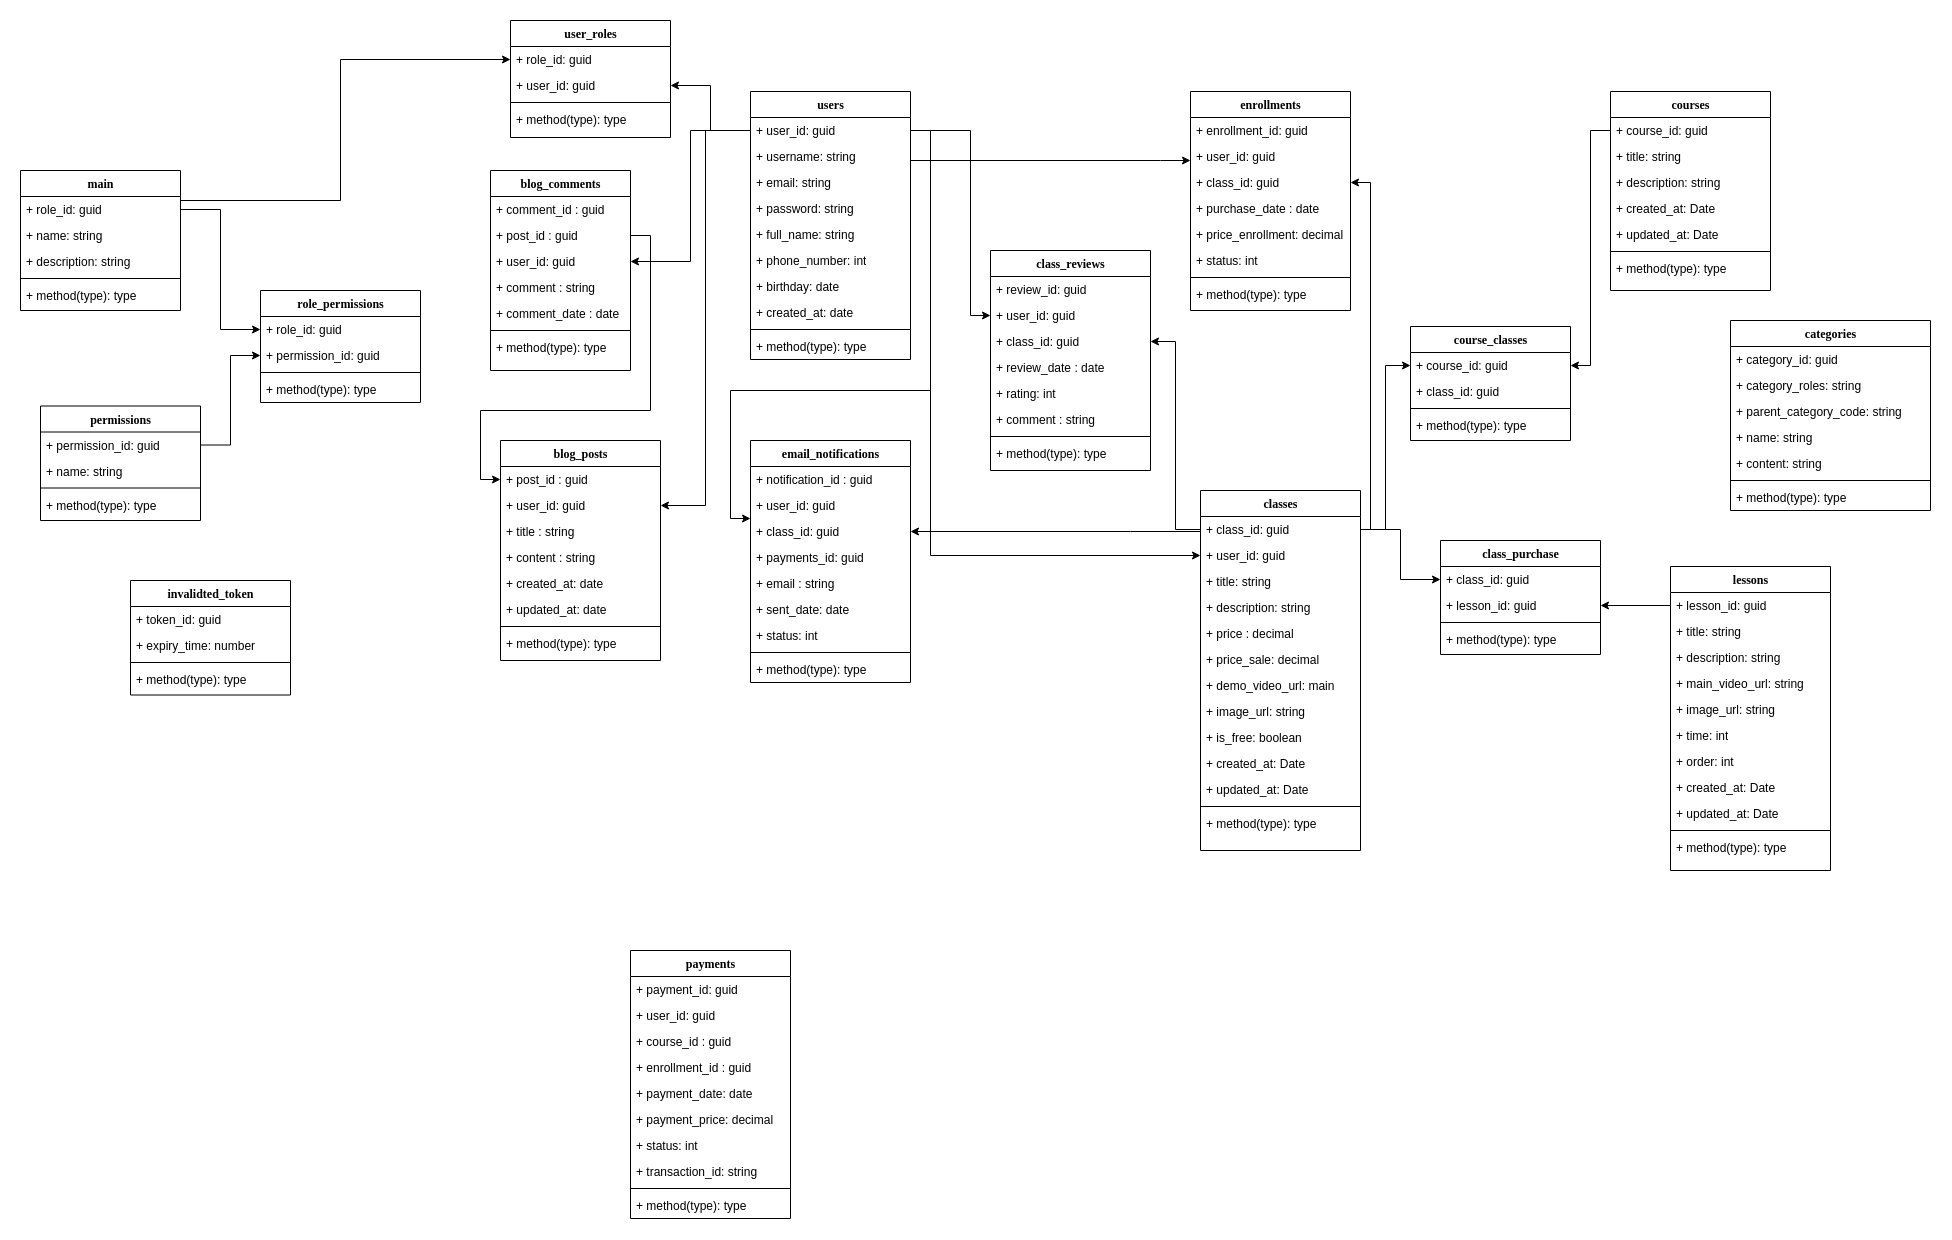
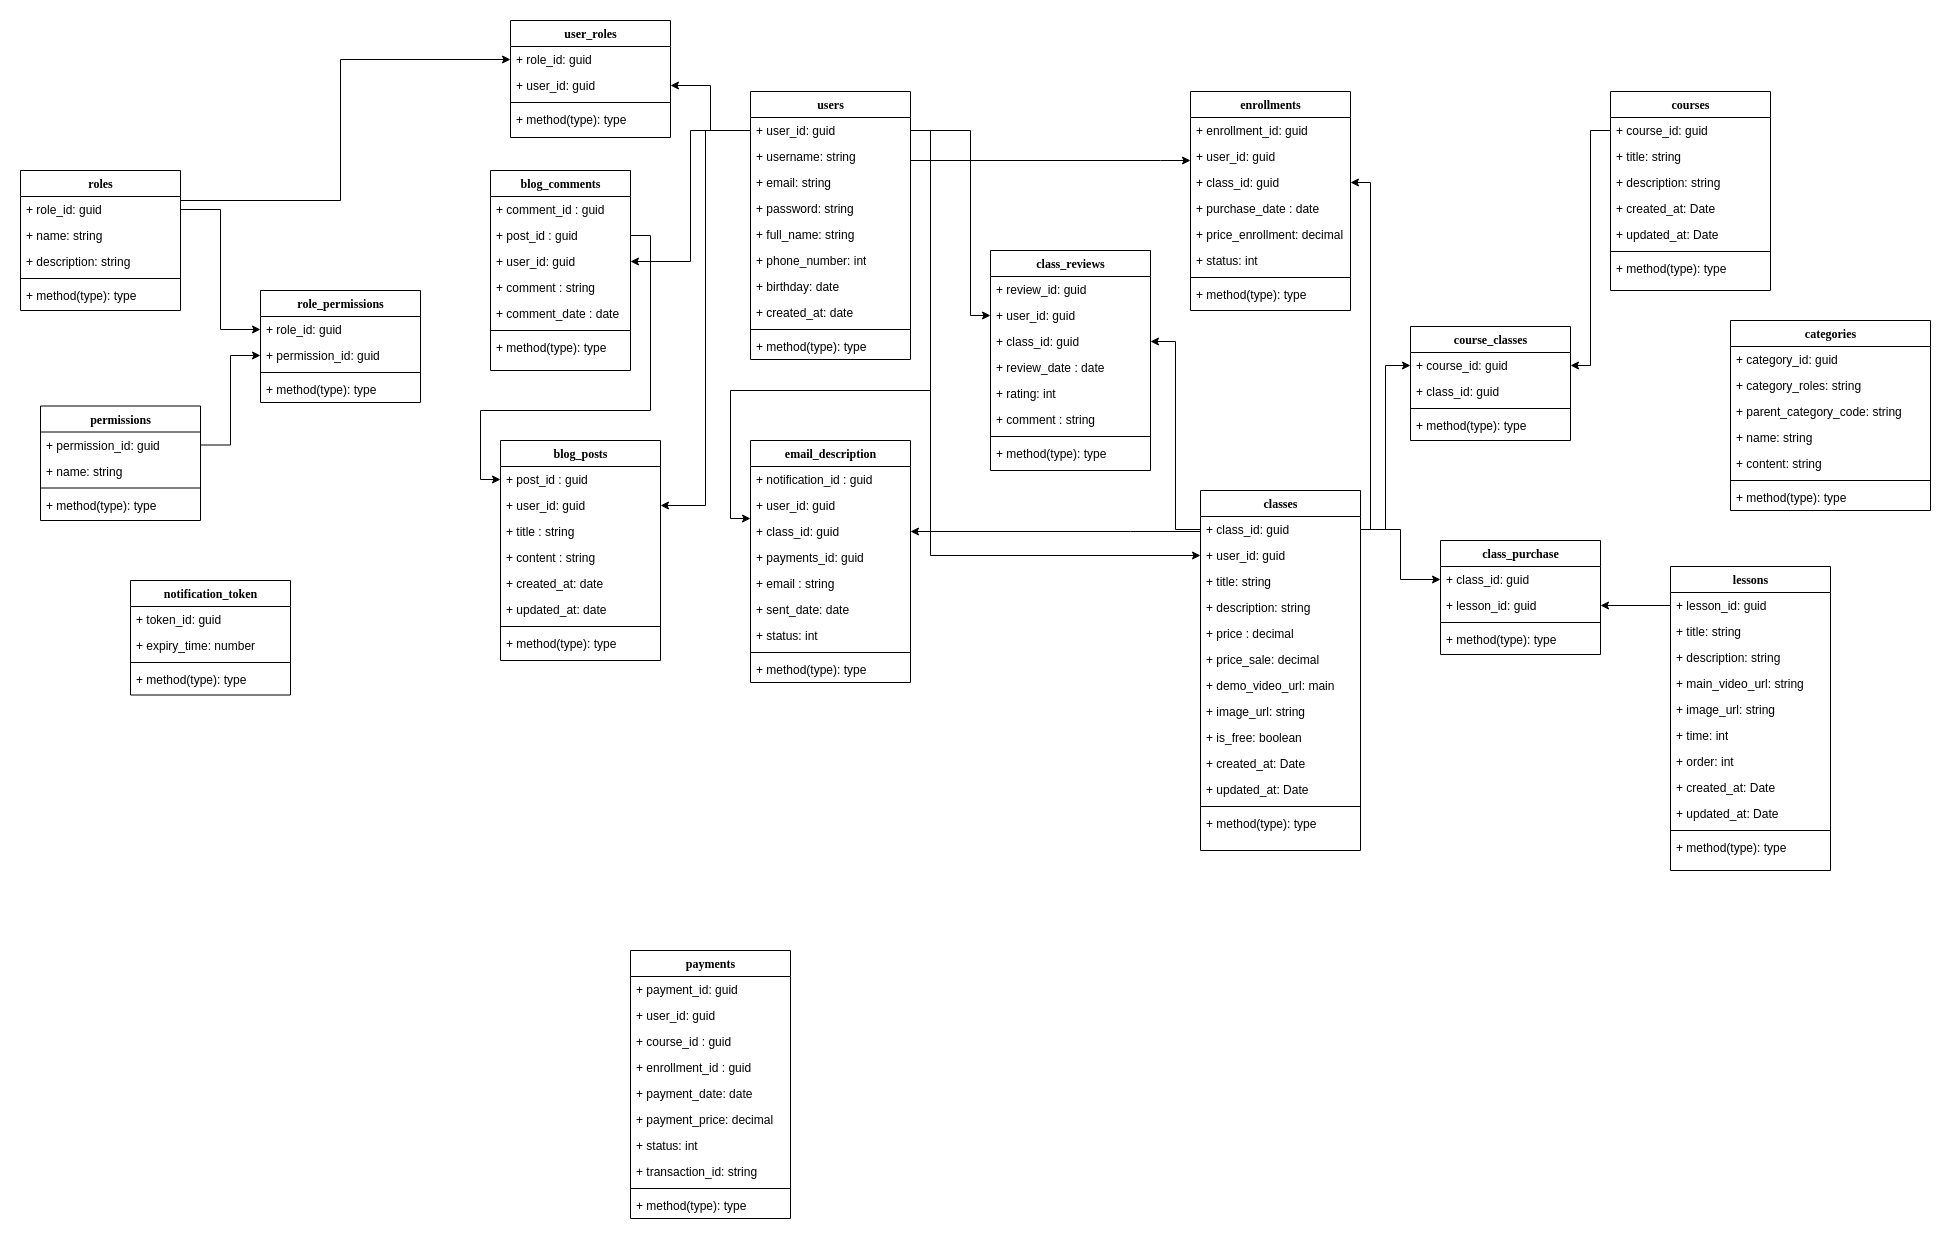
(101, 185) -> (101, 185)
(831, 455) -> (831, 455)
(211, 595) -> (211, 595)
